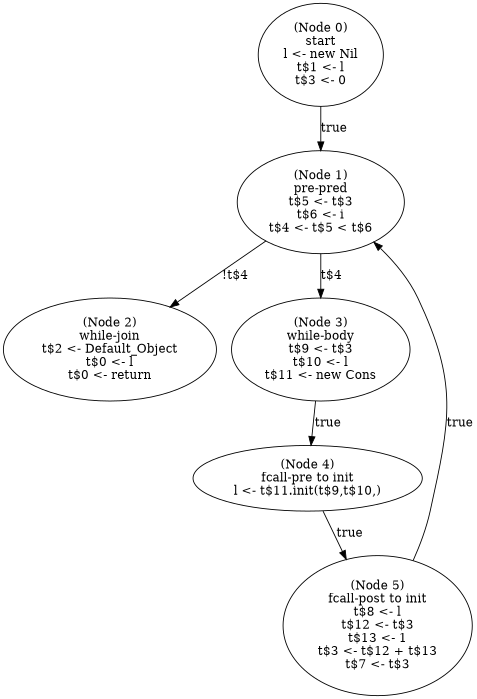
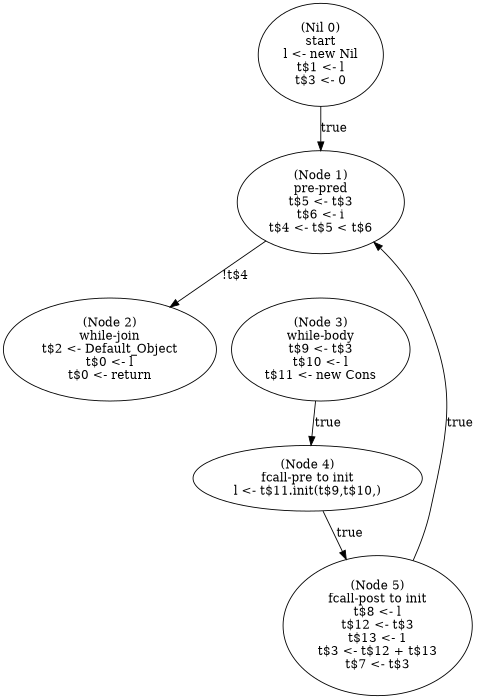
(321, 55) -> (321, 55)
(321, 271) -> none
